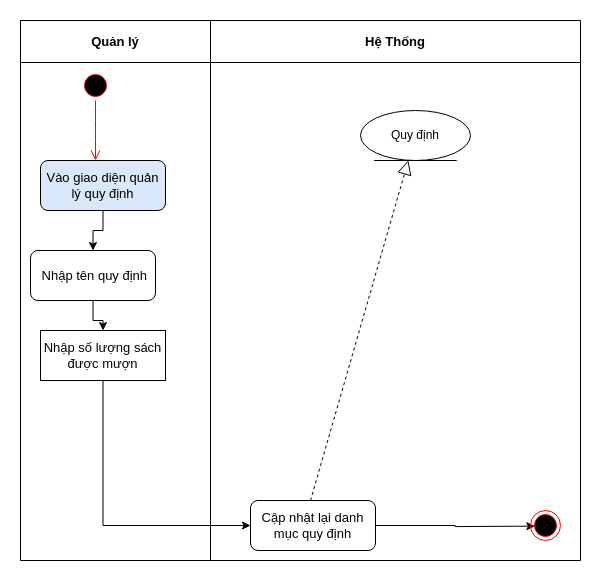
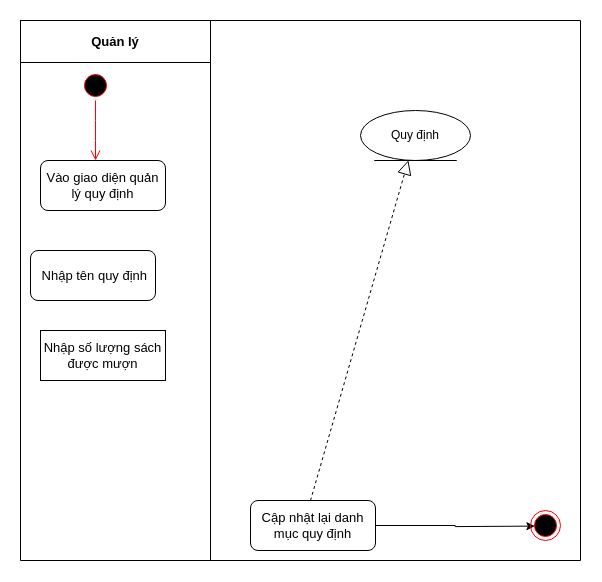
(396, 42) -> none
(103, 186) -> (103, 186)
(102, 231) -> none
(93, 317) -> none
(103, 524) -> none
